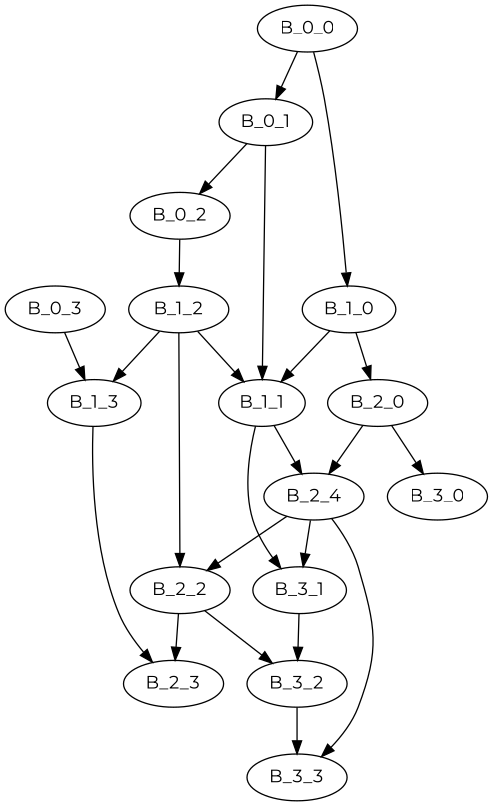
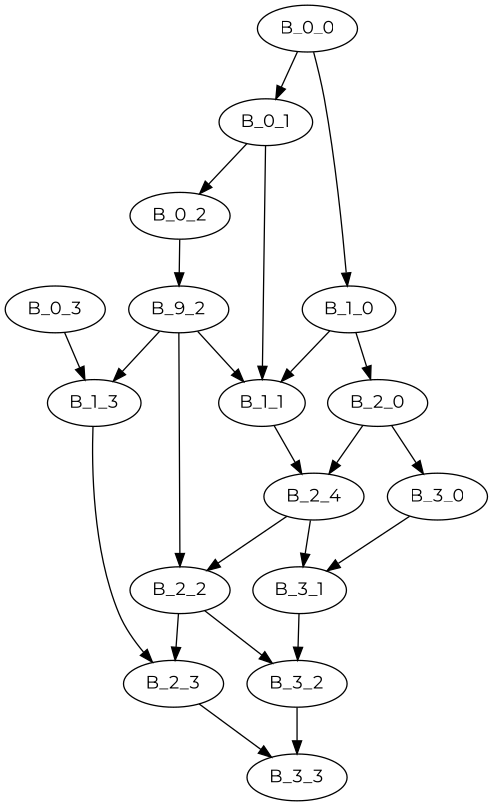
(179, 309) -> (179, 309)
(248, 494) -> (374, 540)
(373, 634) -> (230, 727)
